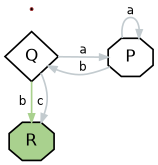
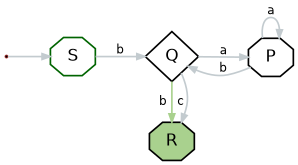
none -> (73, 57)
